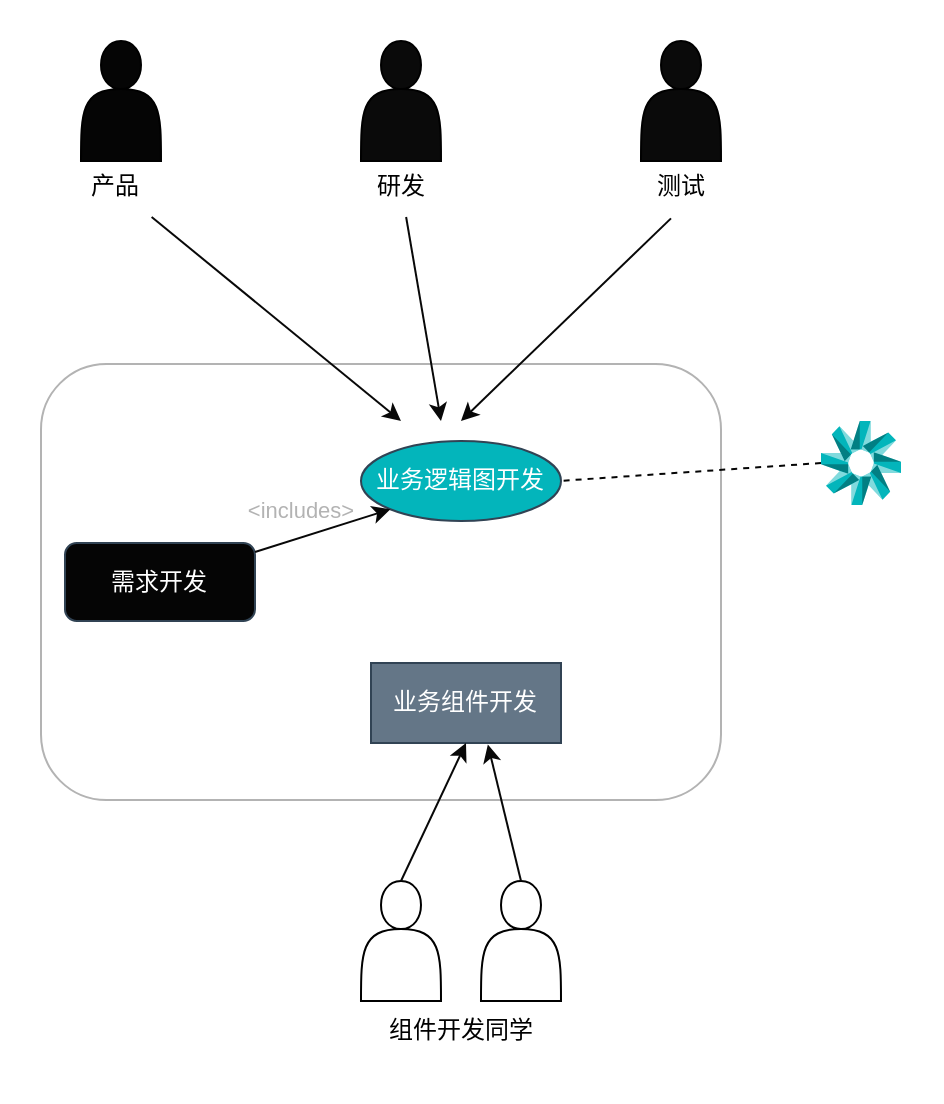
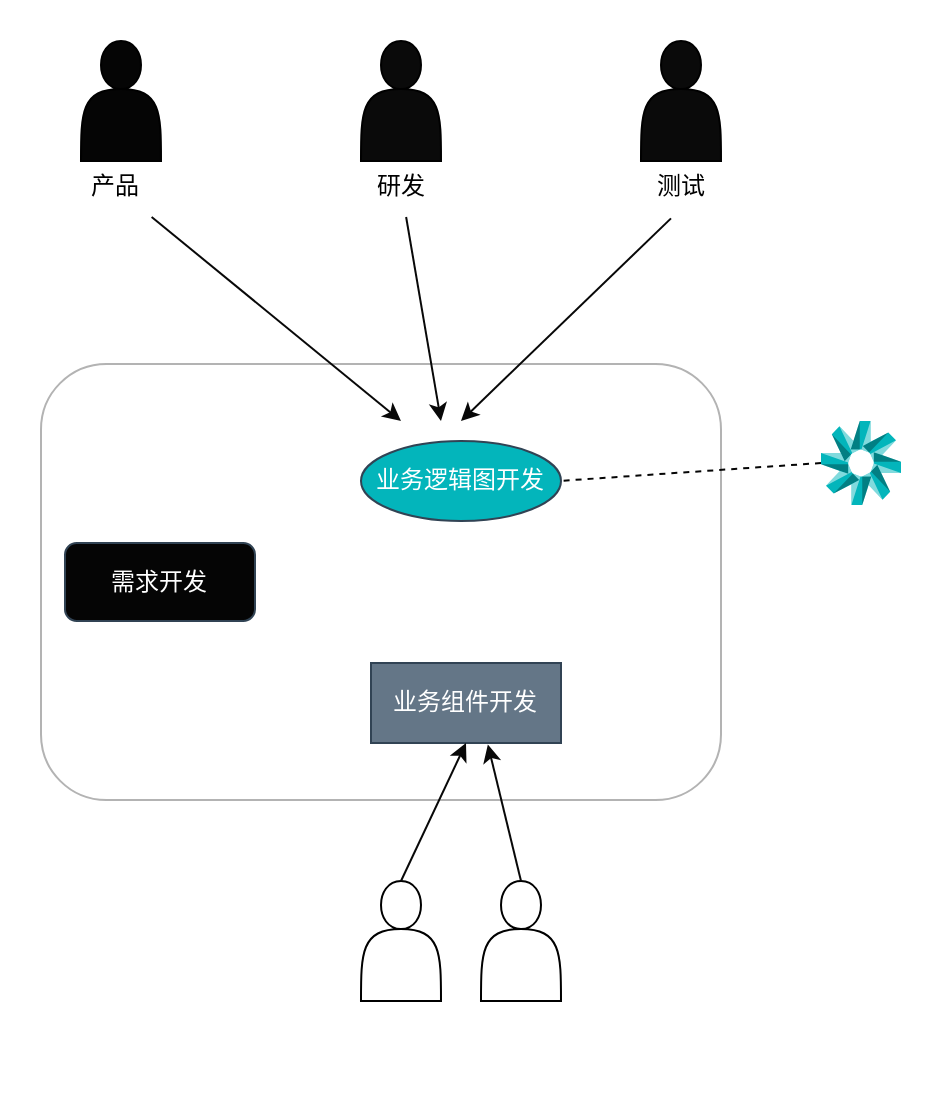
(316, 533) -> none
(461, 1031) -> none
